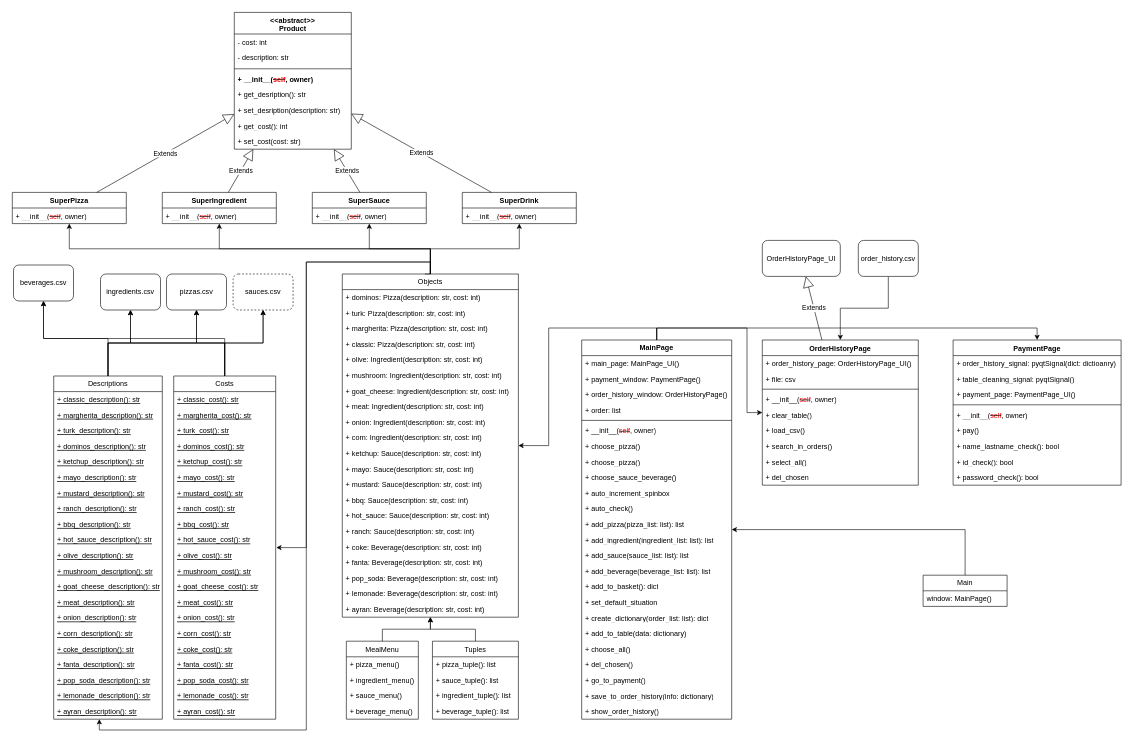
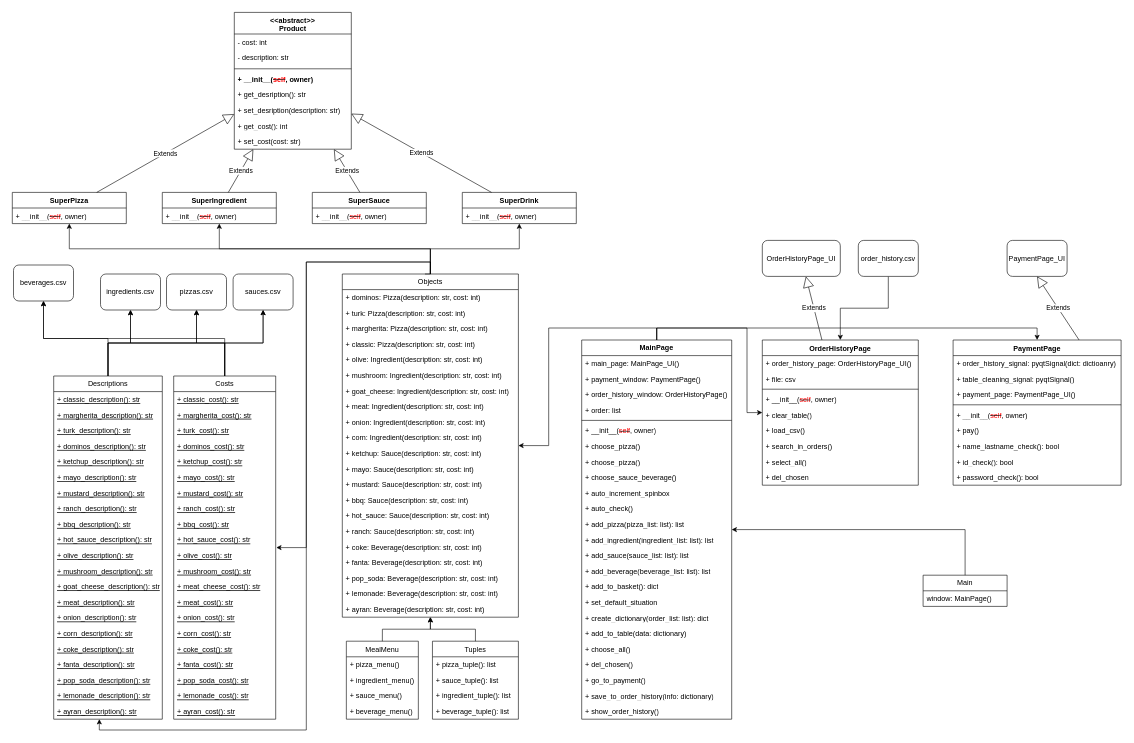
(369, 229) -> none
none -> (1037, 258)
(263, 292) -> (263, 292)
none -> (1061, 312)
(225, 587) -> (225, 587)
